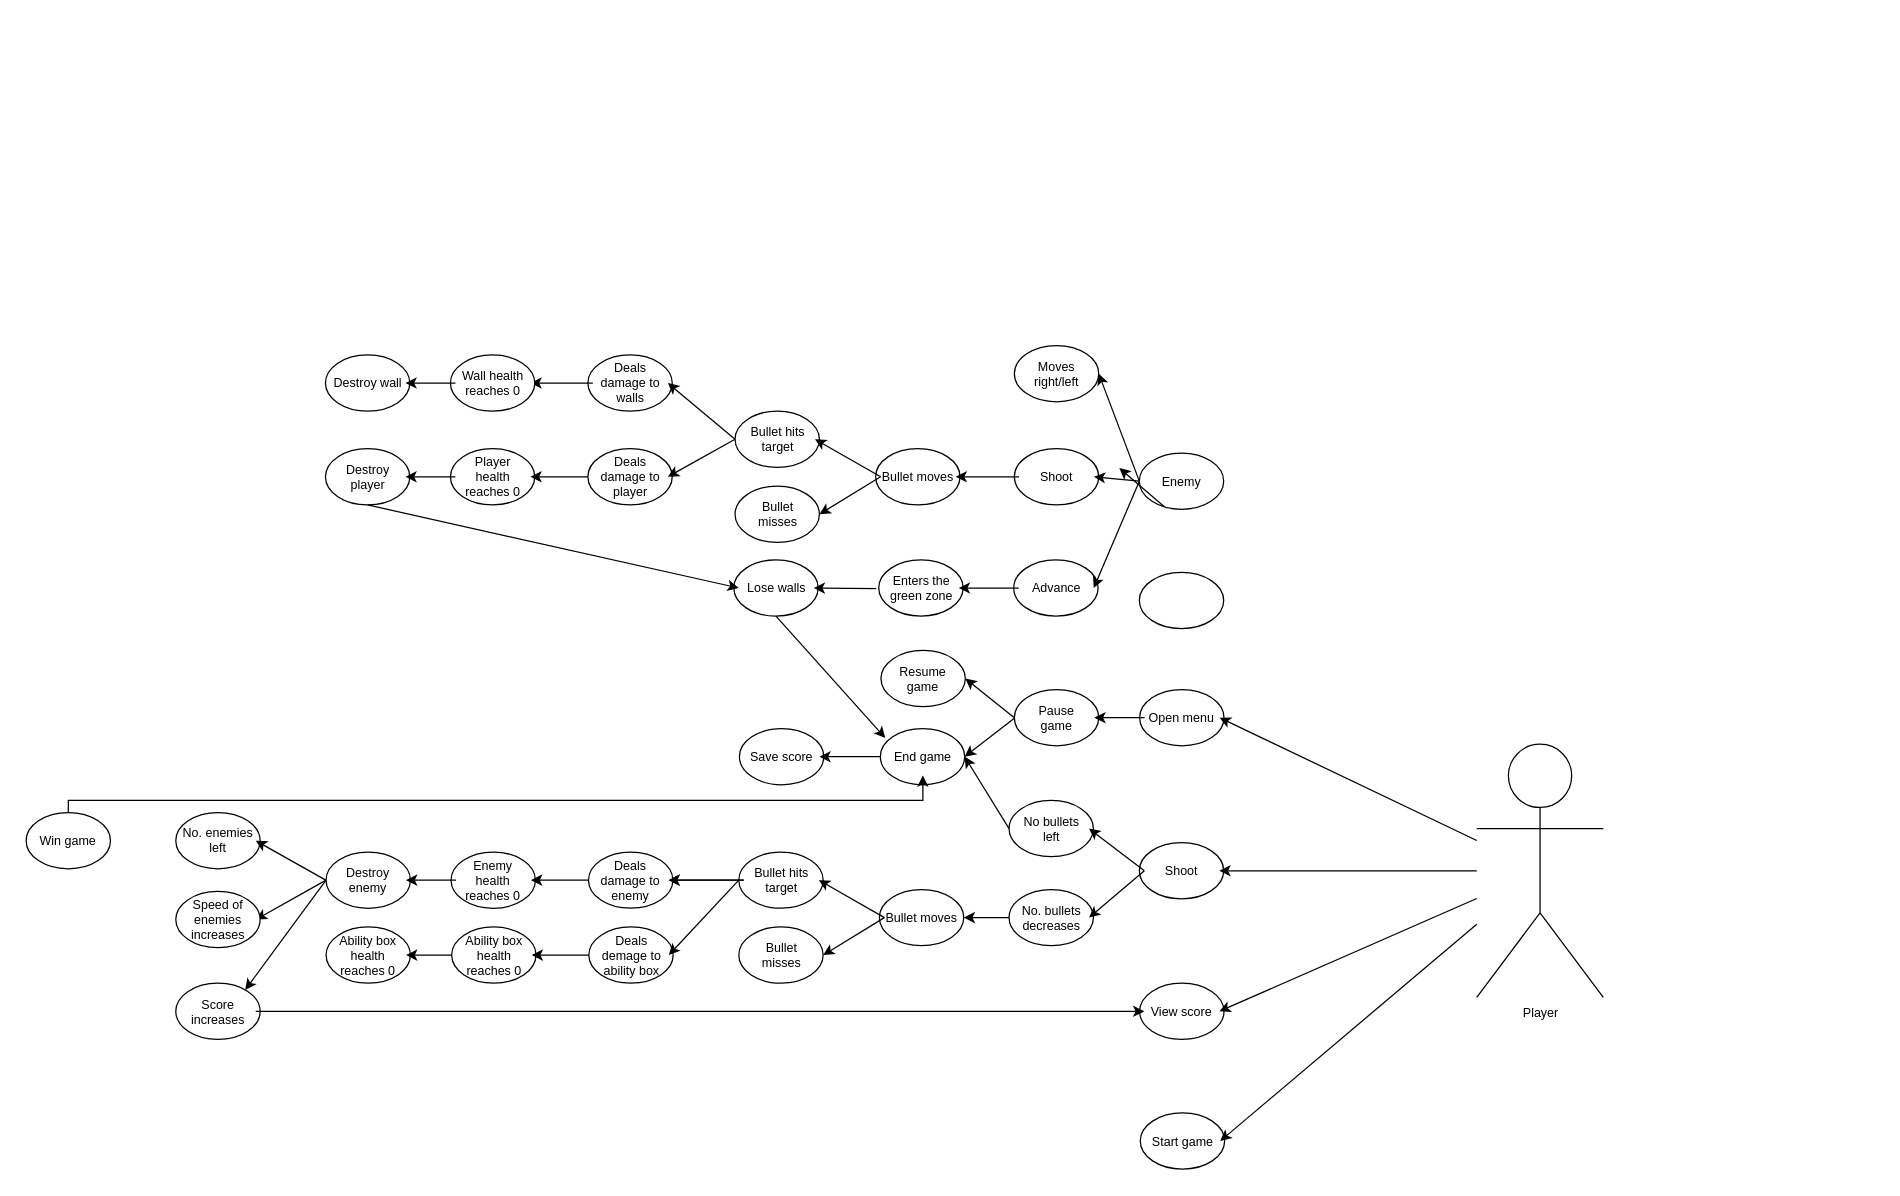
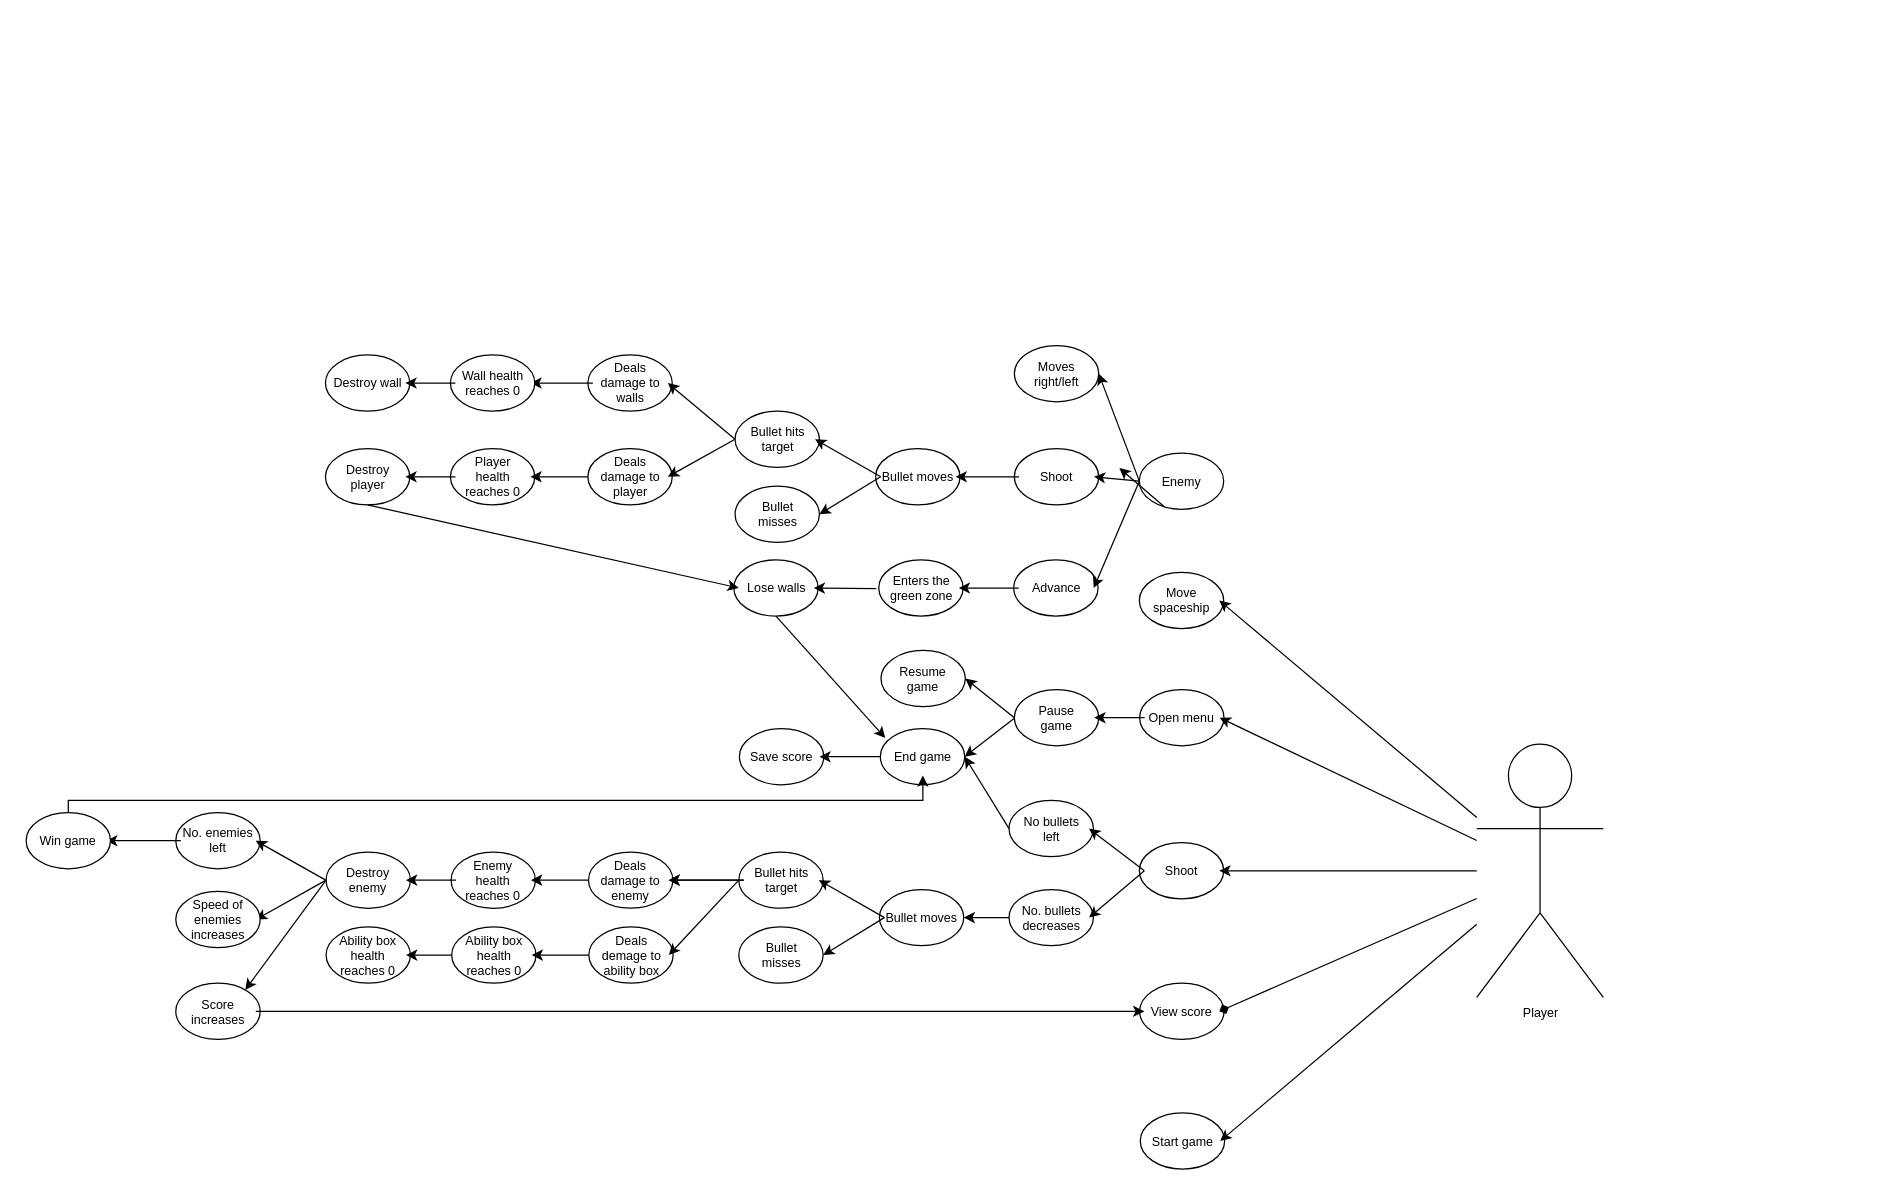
none -> (1182, 601)
none -> (1351, 712)
none -> (147, 841)
(1228, 1008) -> (1229, 1007)
